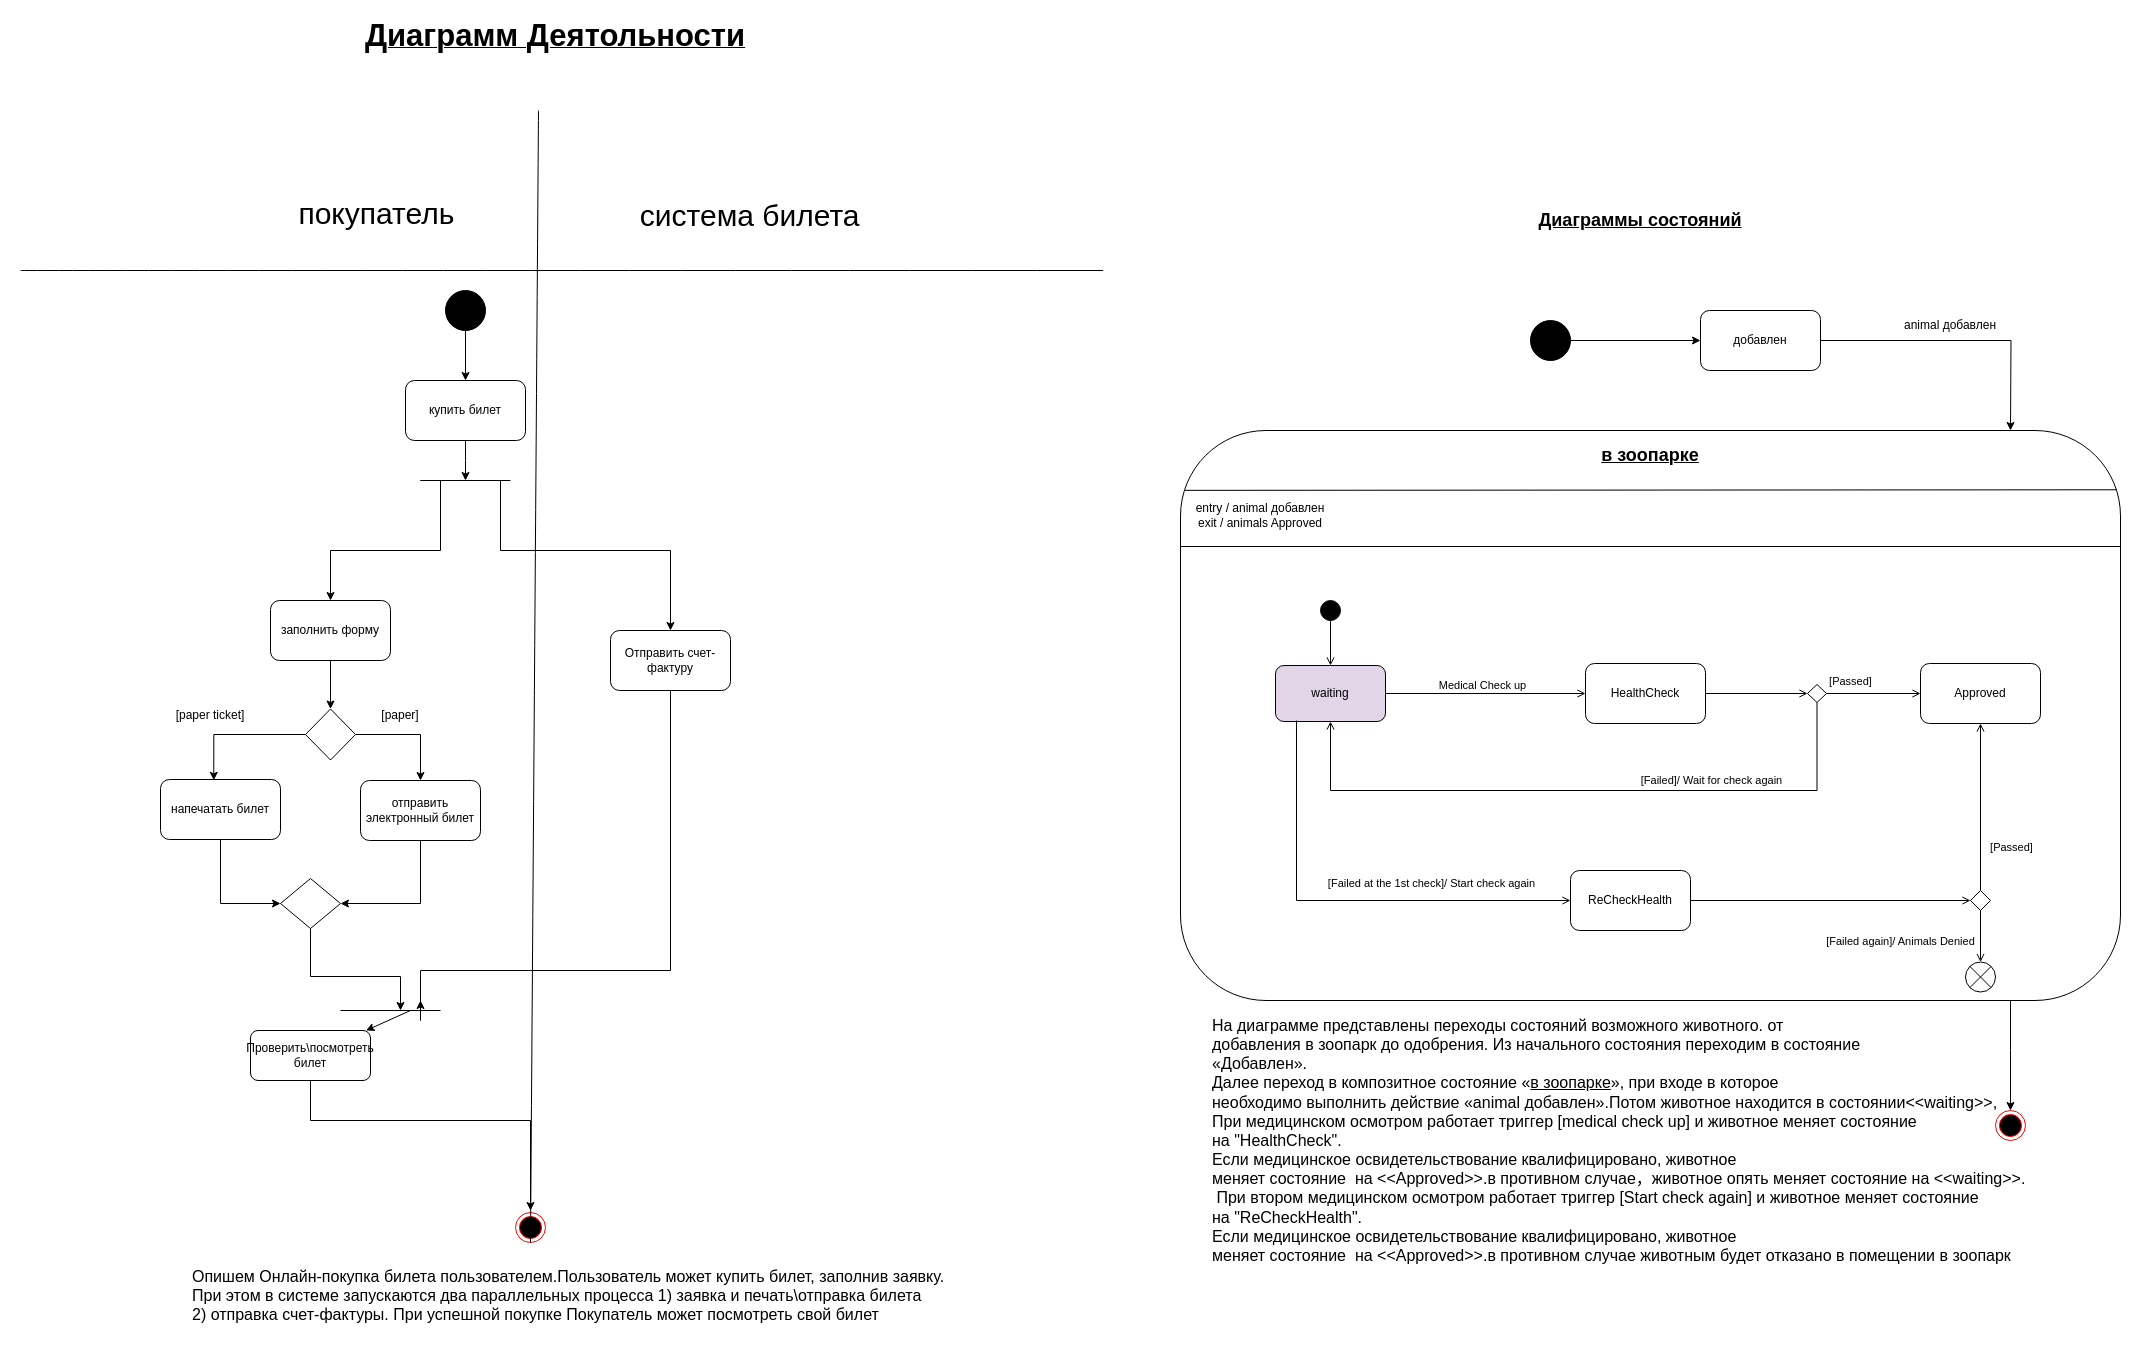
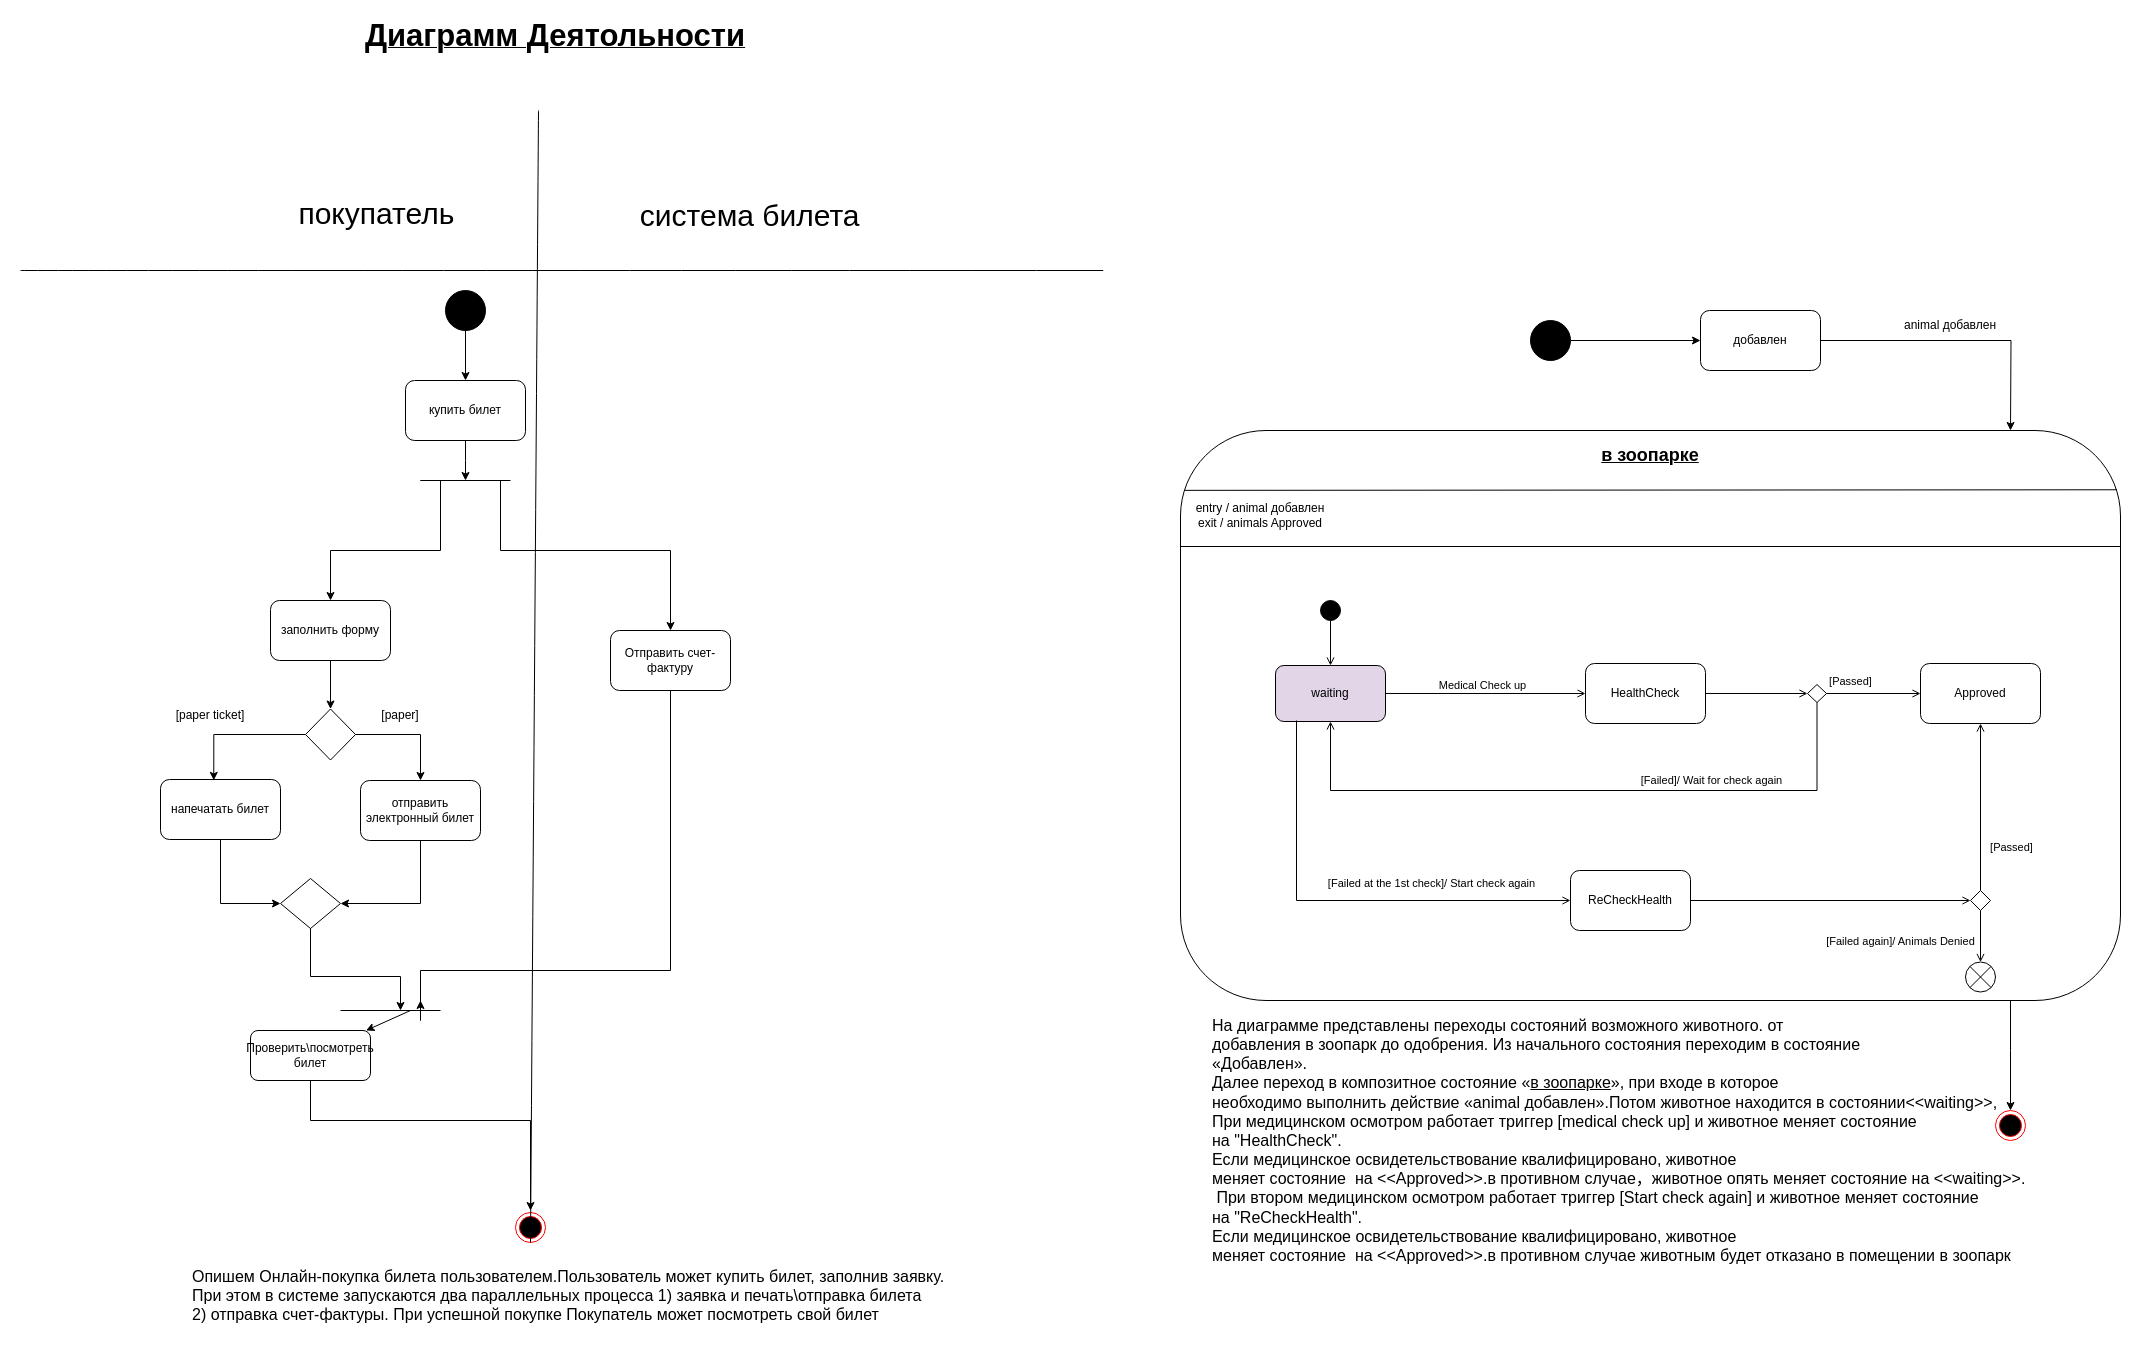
(1641, 221) -> none
